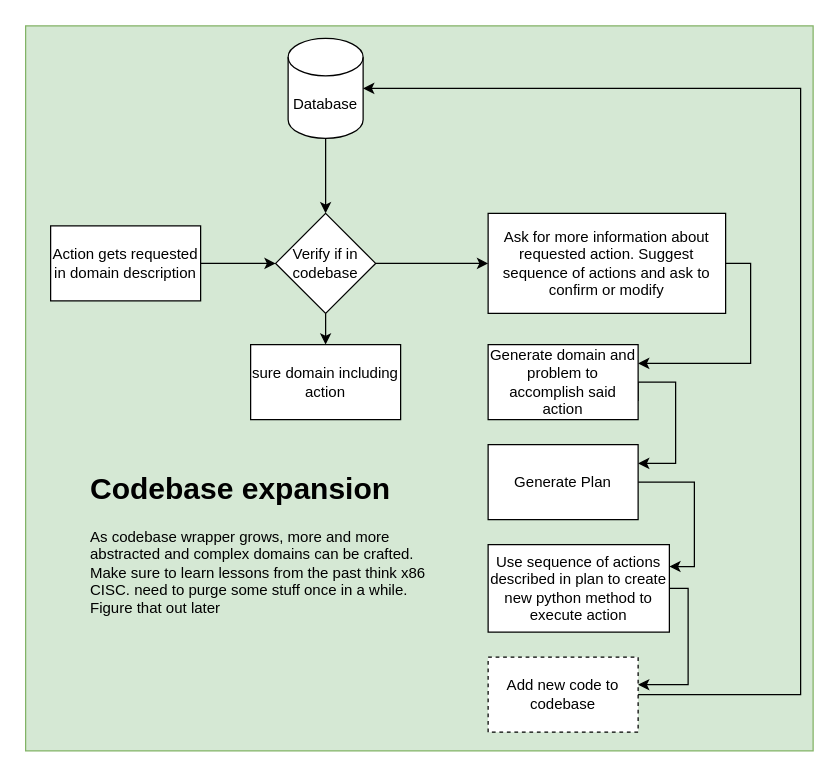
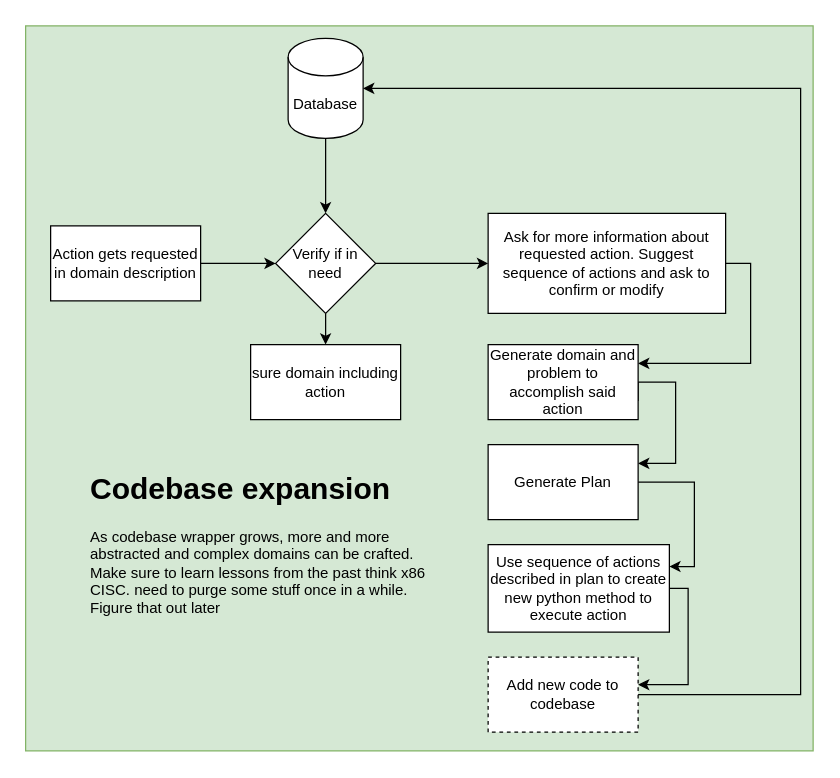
(326, 263) -> (326, 263)
